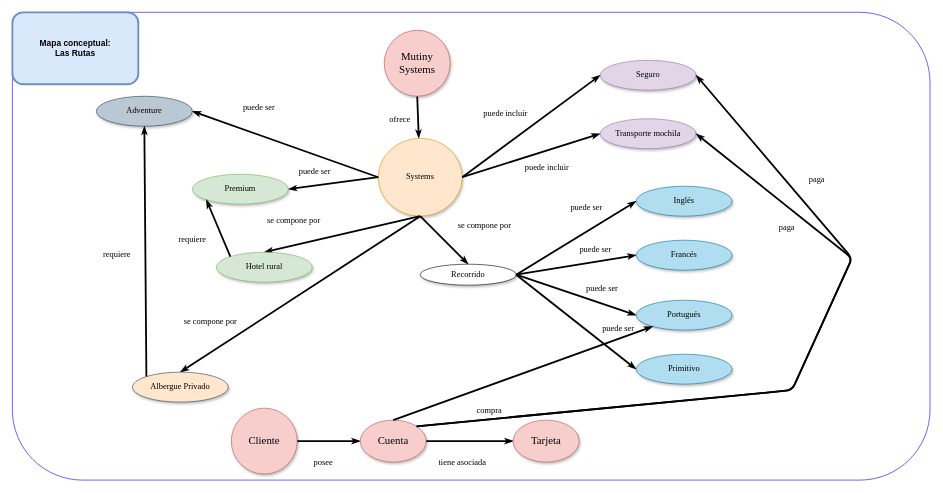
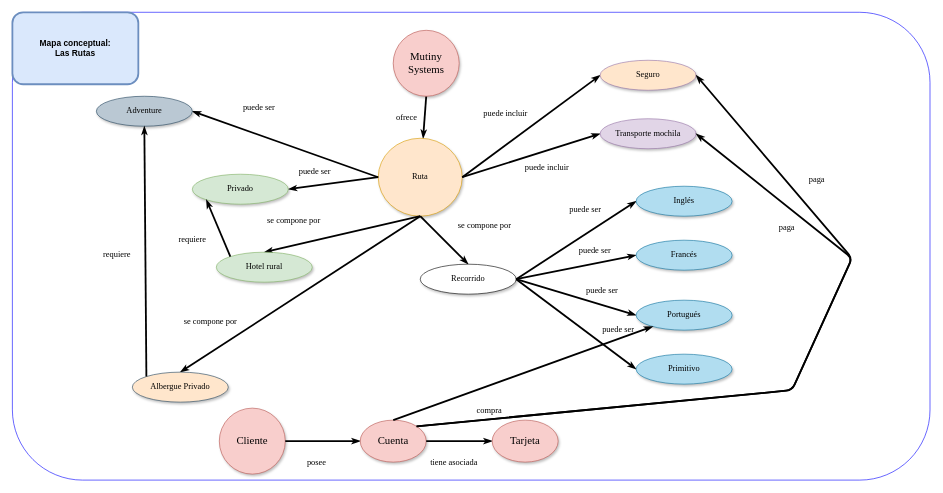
(417, 63) -> (426, 63)
(648, 75) -> (648, 75)
(420, 177) -> (420, 177)
(240, 189) -> (240, 189)
(468, 275) -> (468, 279)
(264, 441) -> (252, 441)
(546, 441) -> (525, 441)
